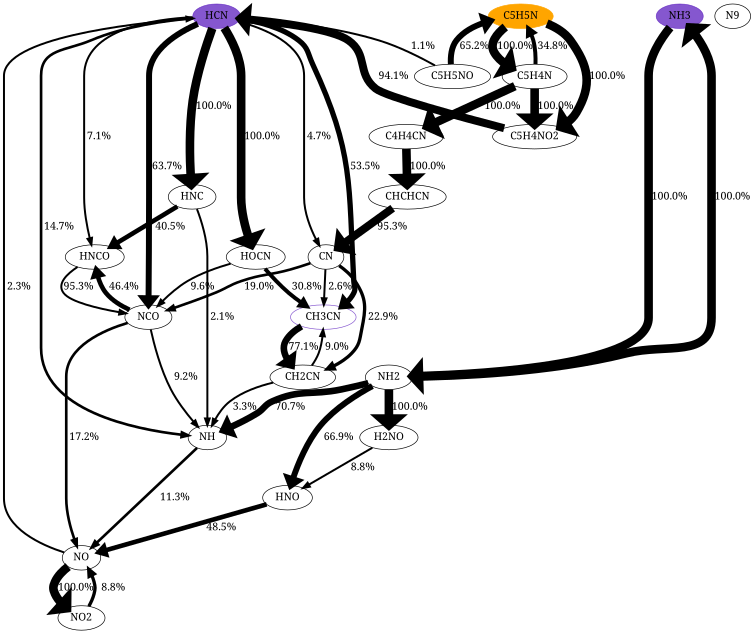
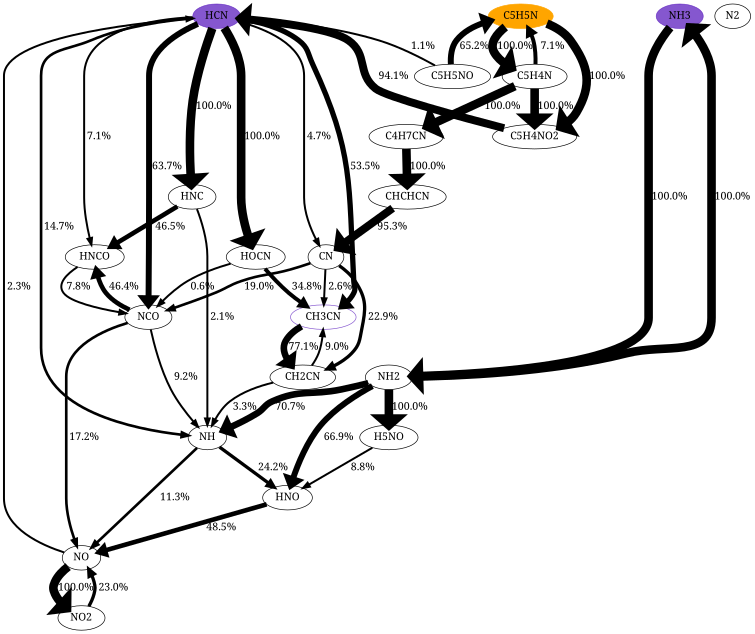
(733, 16) -> (733, 16)
(551, 46) -> (551, 46)
(406, 137) -> (406, 137)
(169, 227) -> (169, 227)
(77, 287) -> (77, 287)
(201, 287) -> (201, 287)
(305, 287) -> (305, 287)
(389, 437) -> (389, 437)
none -> (244, 465)
(112, 588) -> (112, 588)
